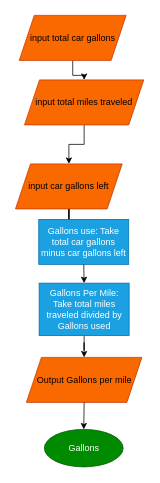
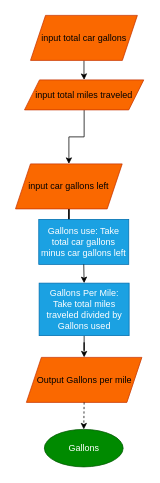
(73, 38) -> (84, 38)
(84, 102) -> (84, 95)
(84, 413) -> (84, 413)
